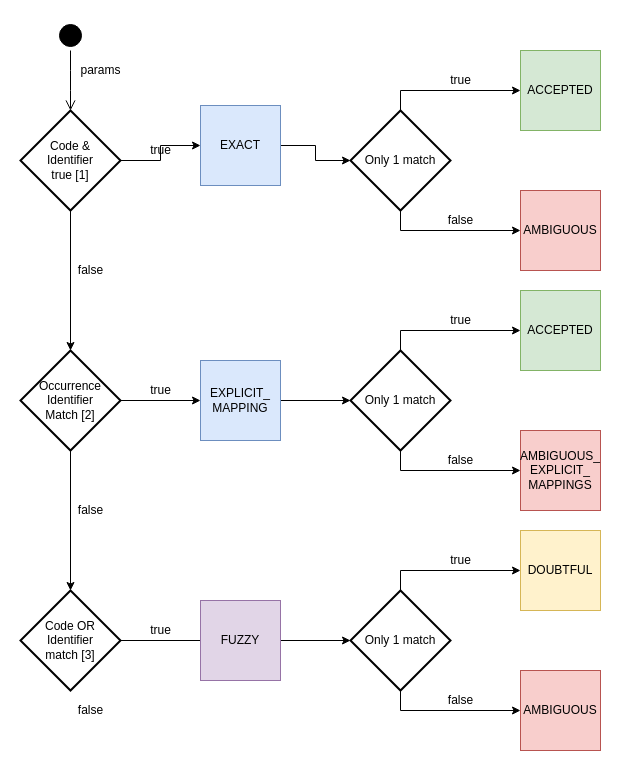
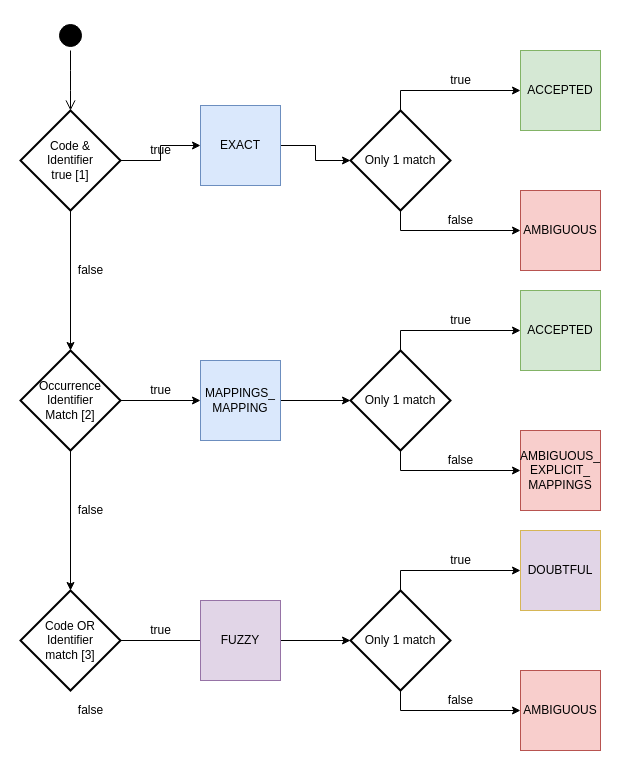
(101, 71) -> none
(241, 401) -> (241, 401)
(561, 571) -> (561, 571)
